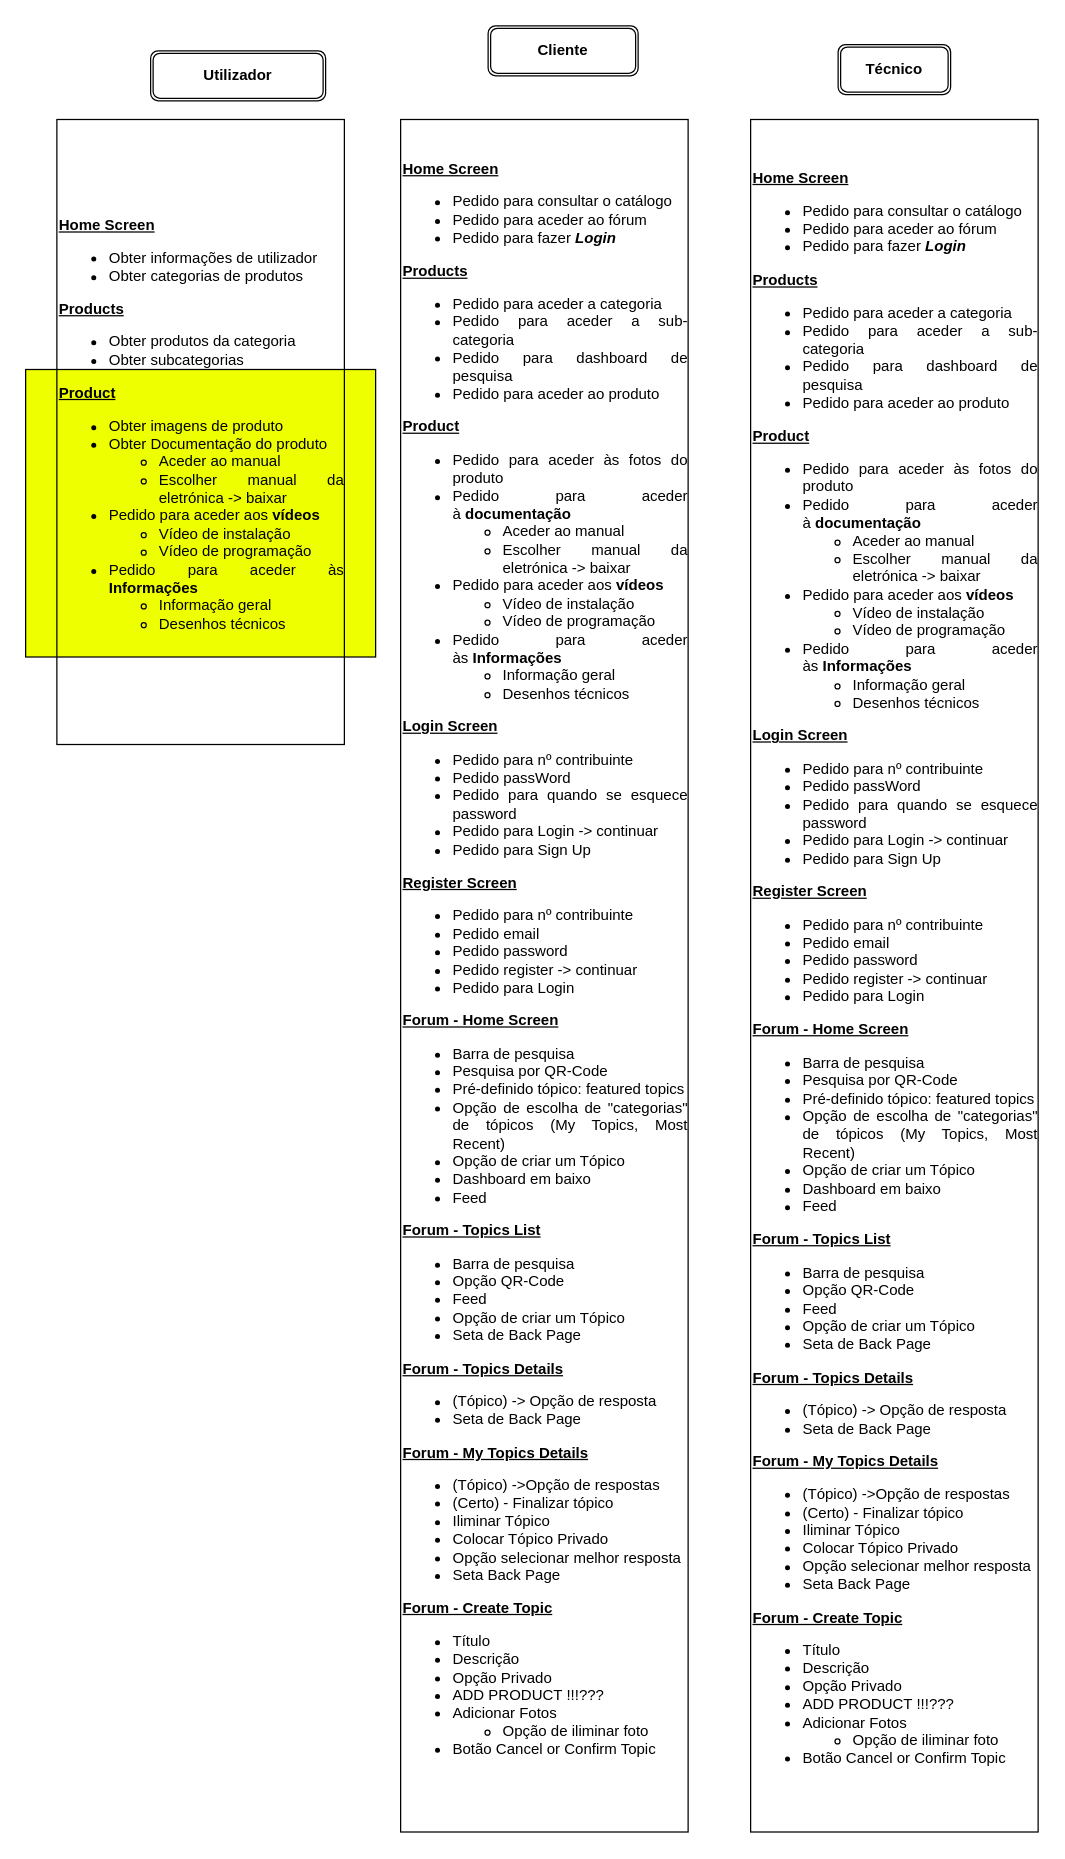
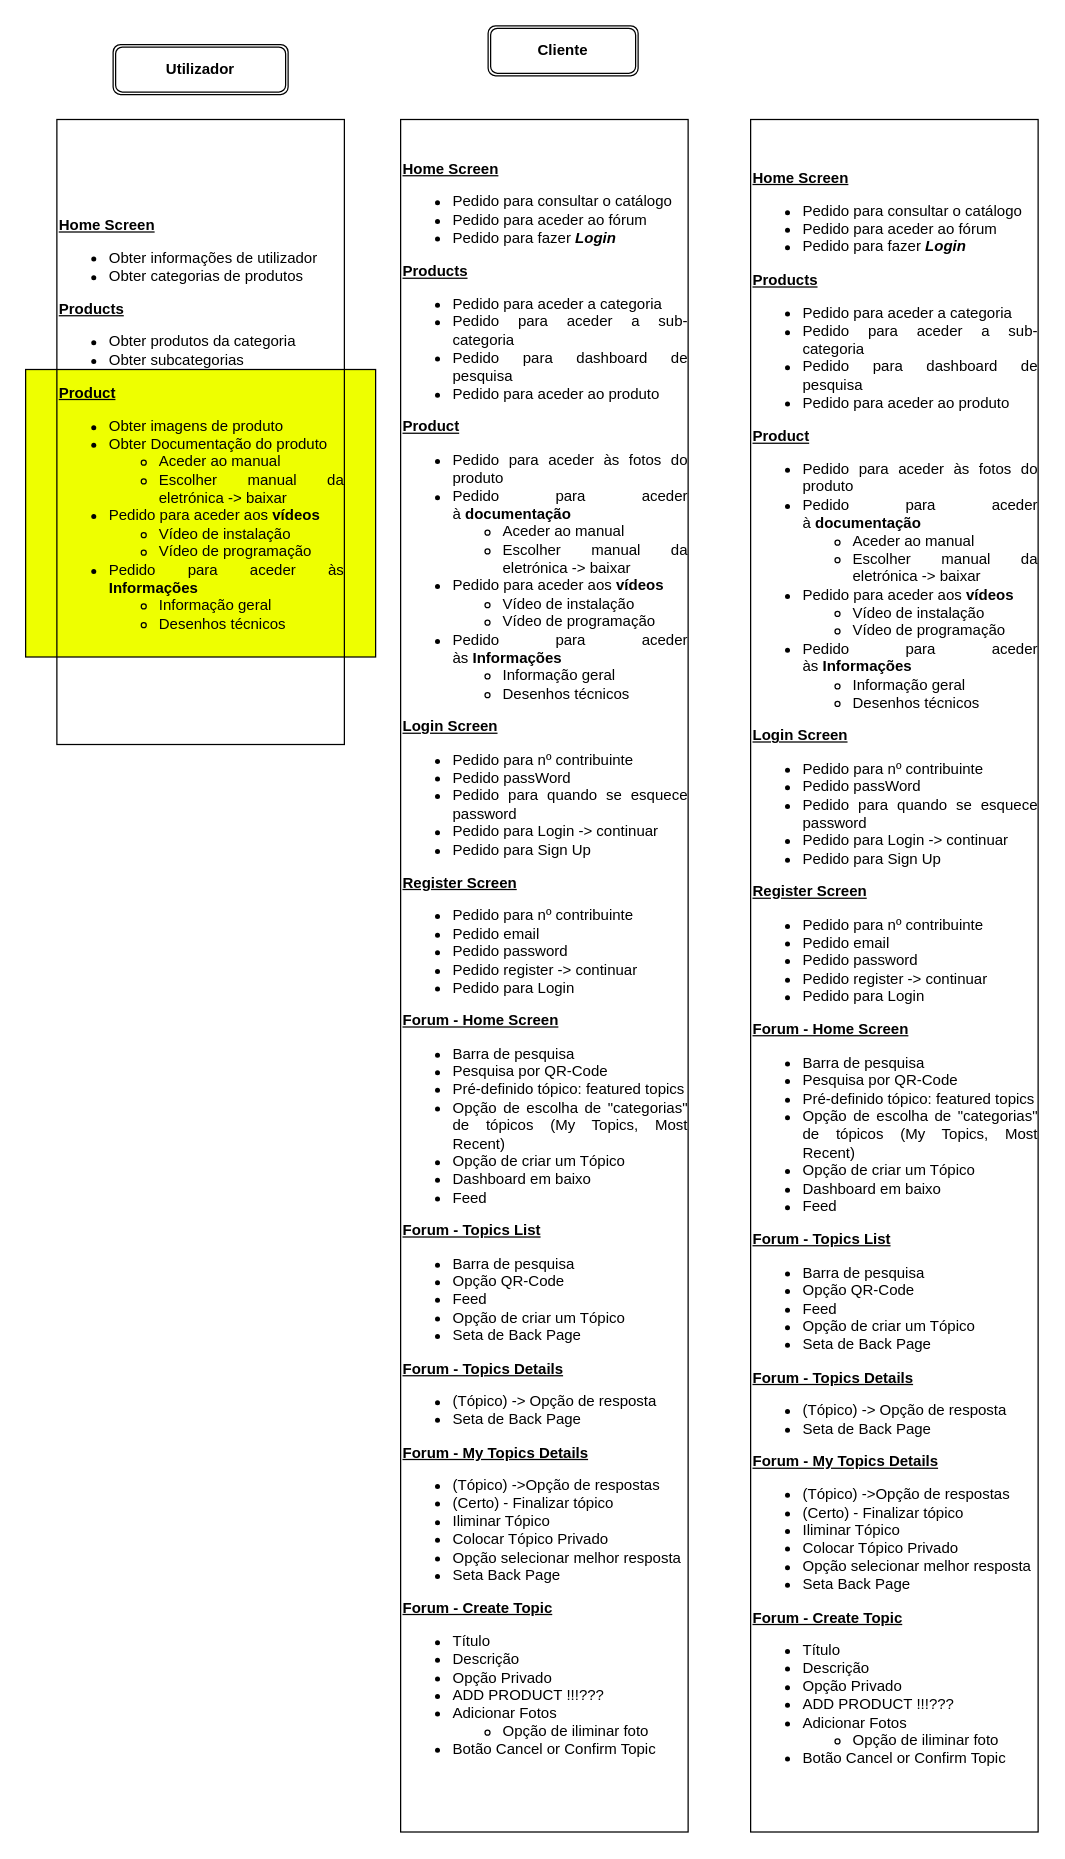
(894, 69) -> none
(238, 76) -> (201, 69)
